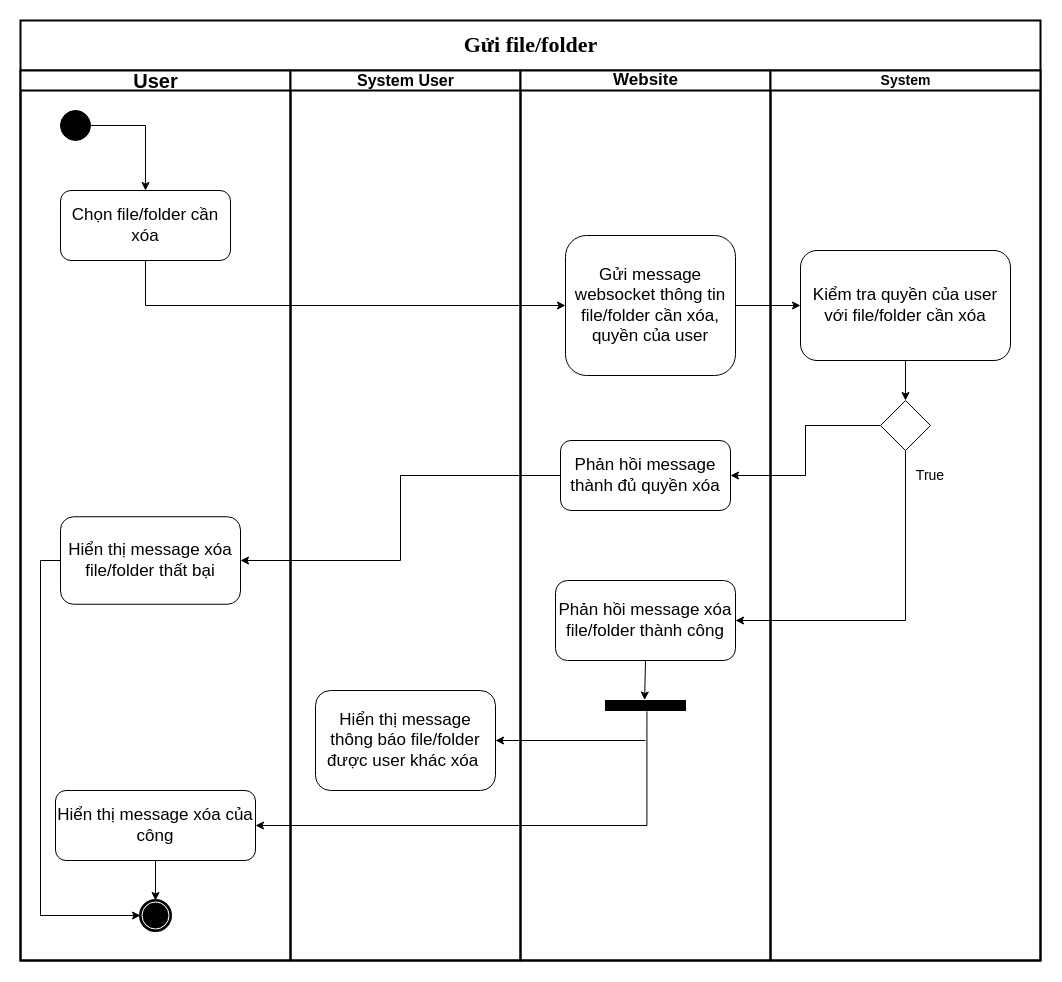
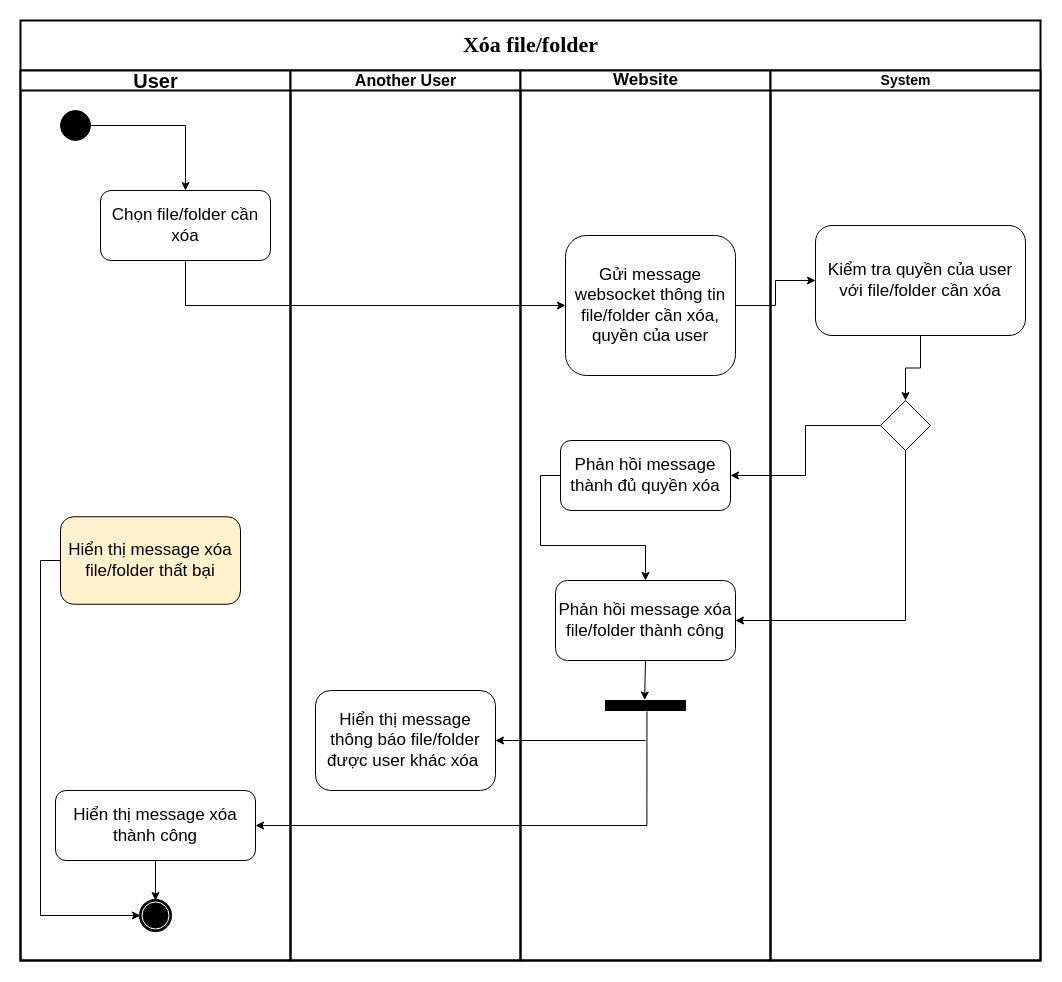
(531, 46) -> (531, 46)
(406, 81) -> (406, 81)
(146, 226) -> (186, 226)
(906, 306) -> (921, 281)
(931, 476) -> none
(401, 524) -> (571, 546)
(151, 561) -> (151, 561)
(156, 826) -> (156, 826)
